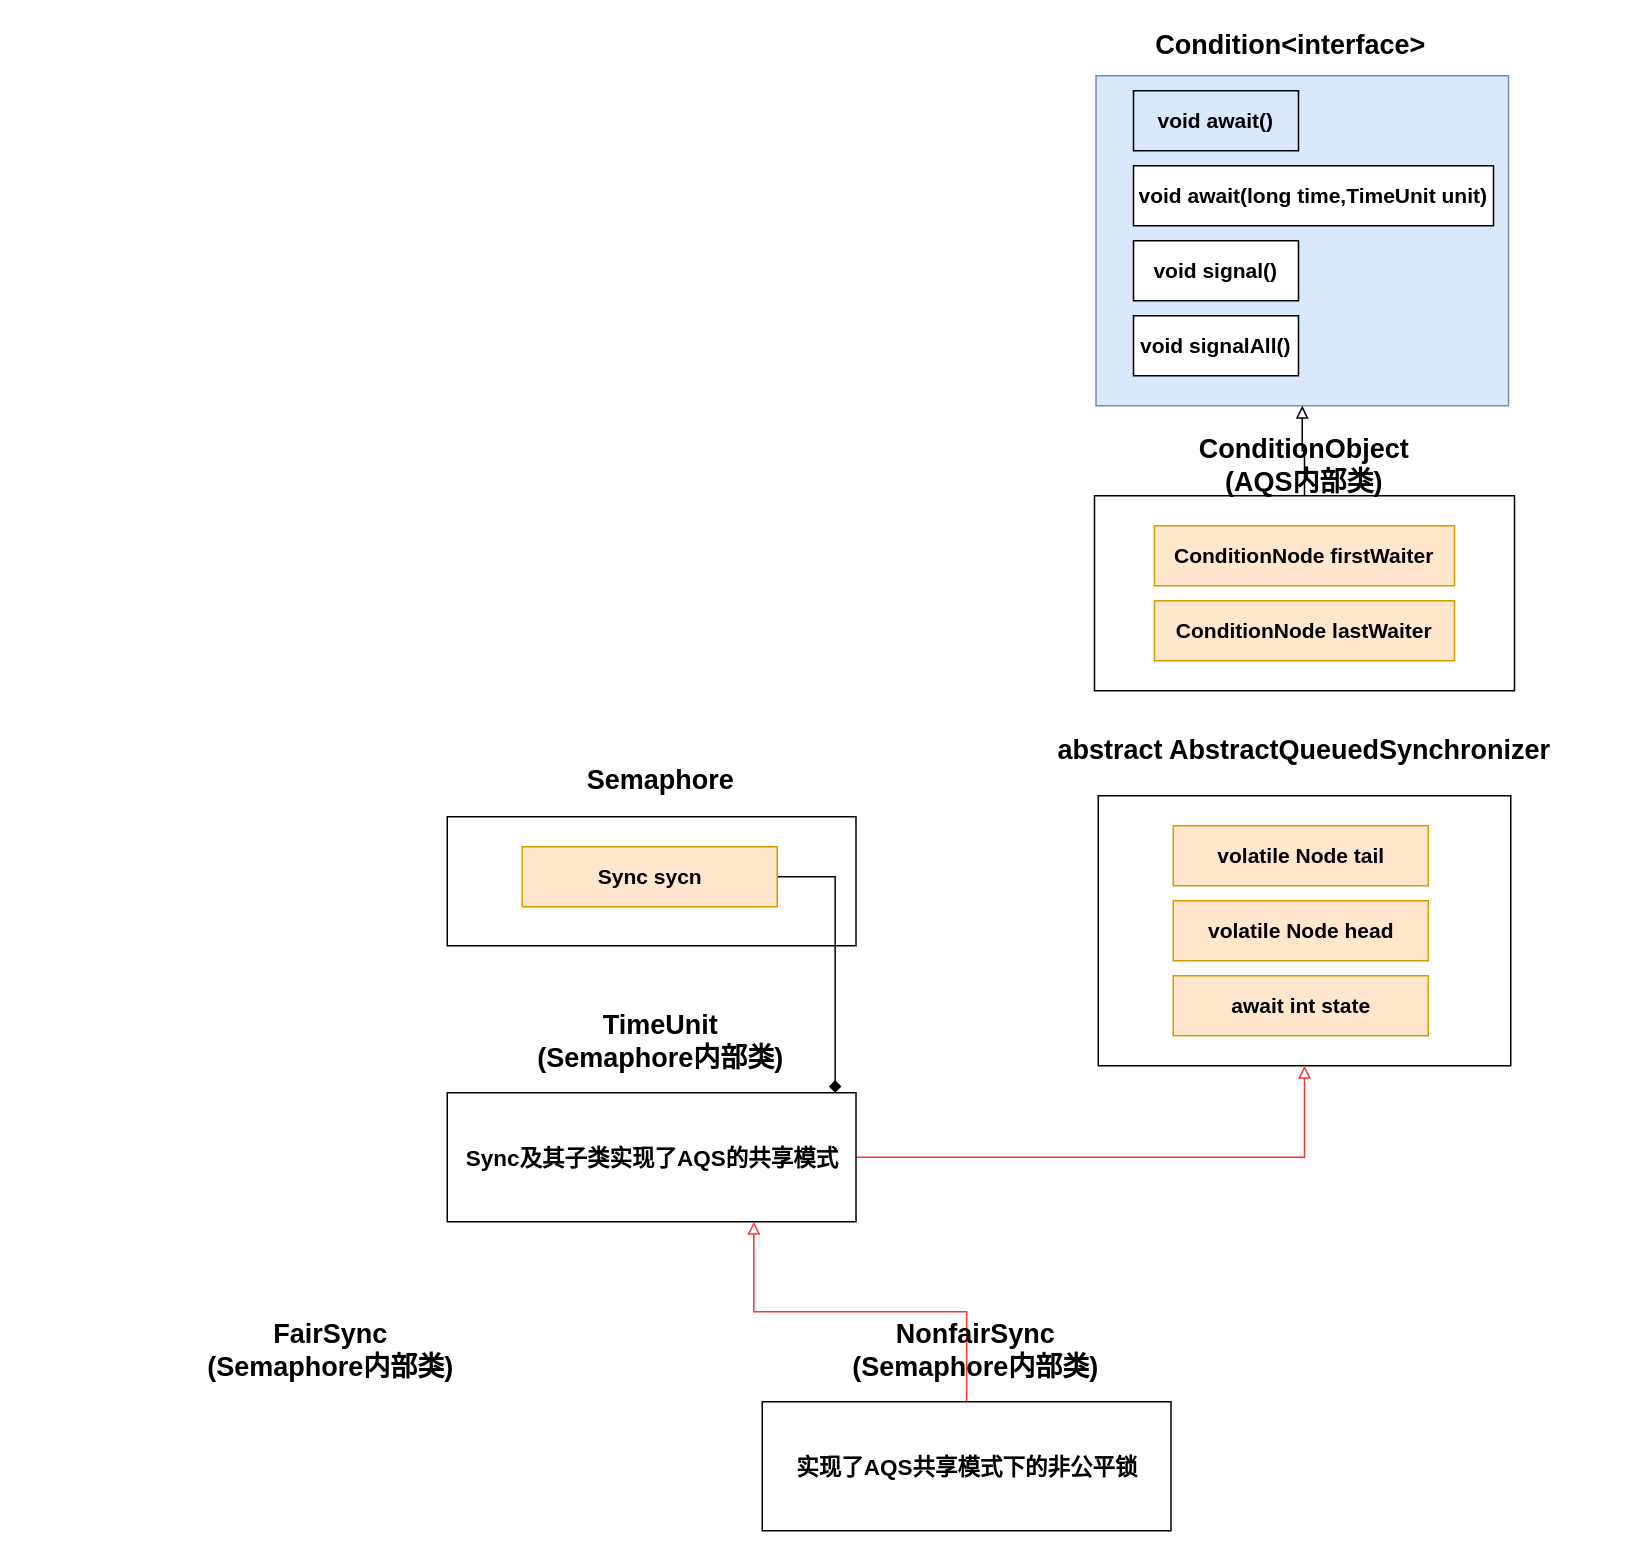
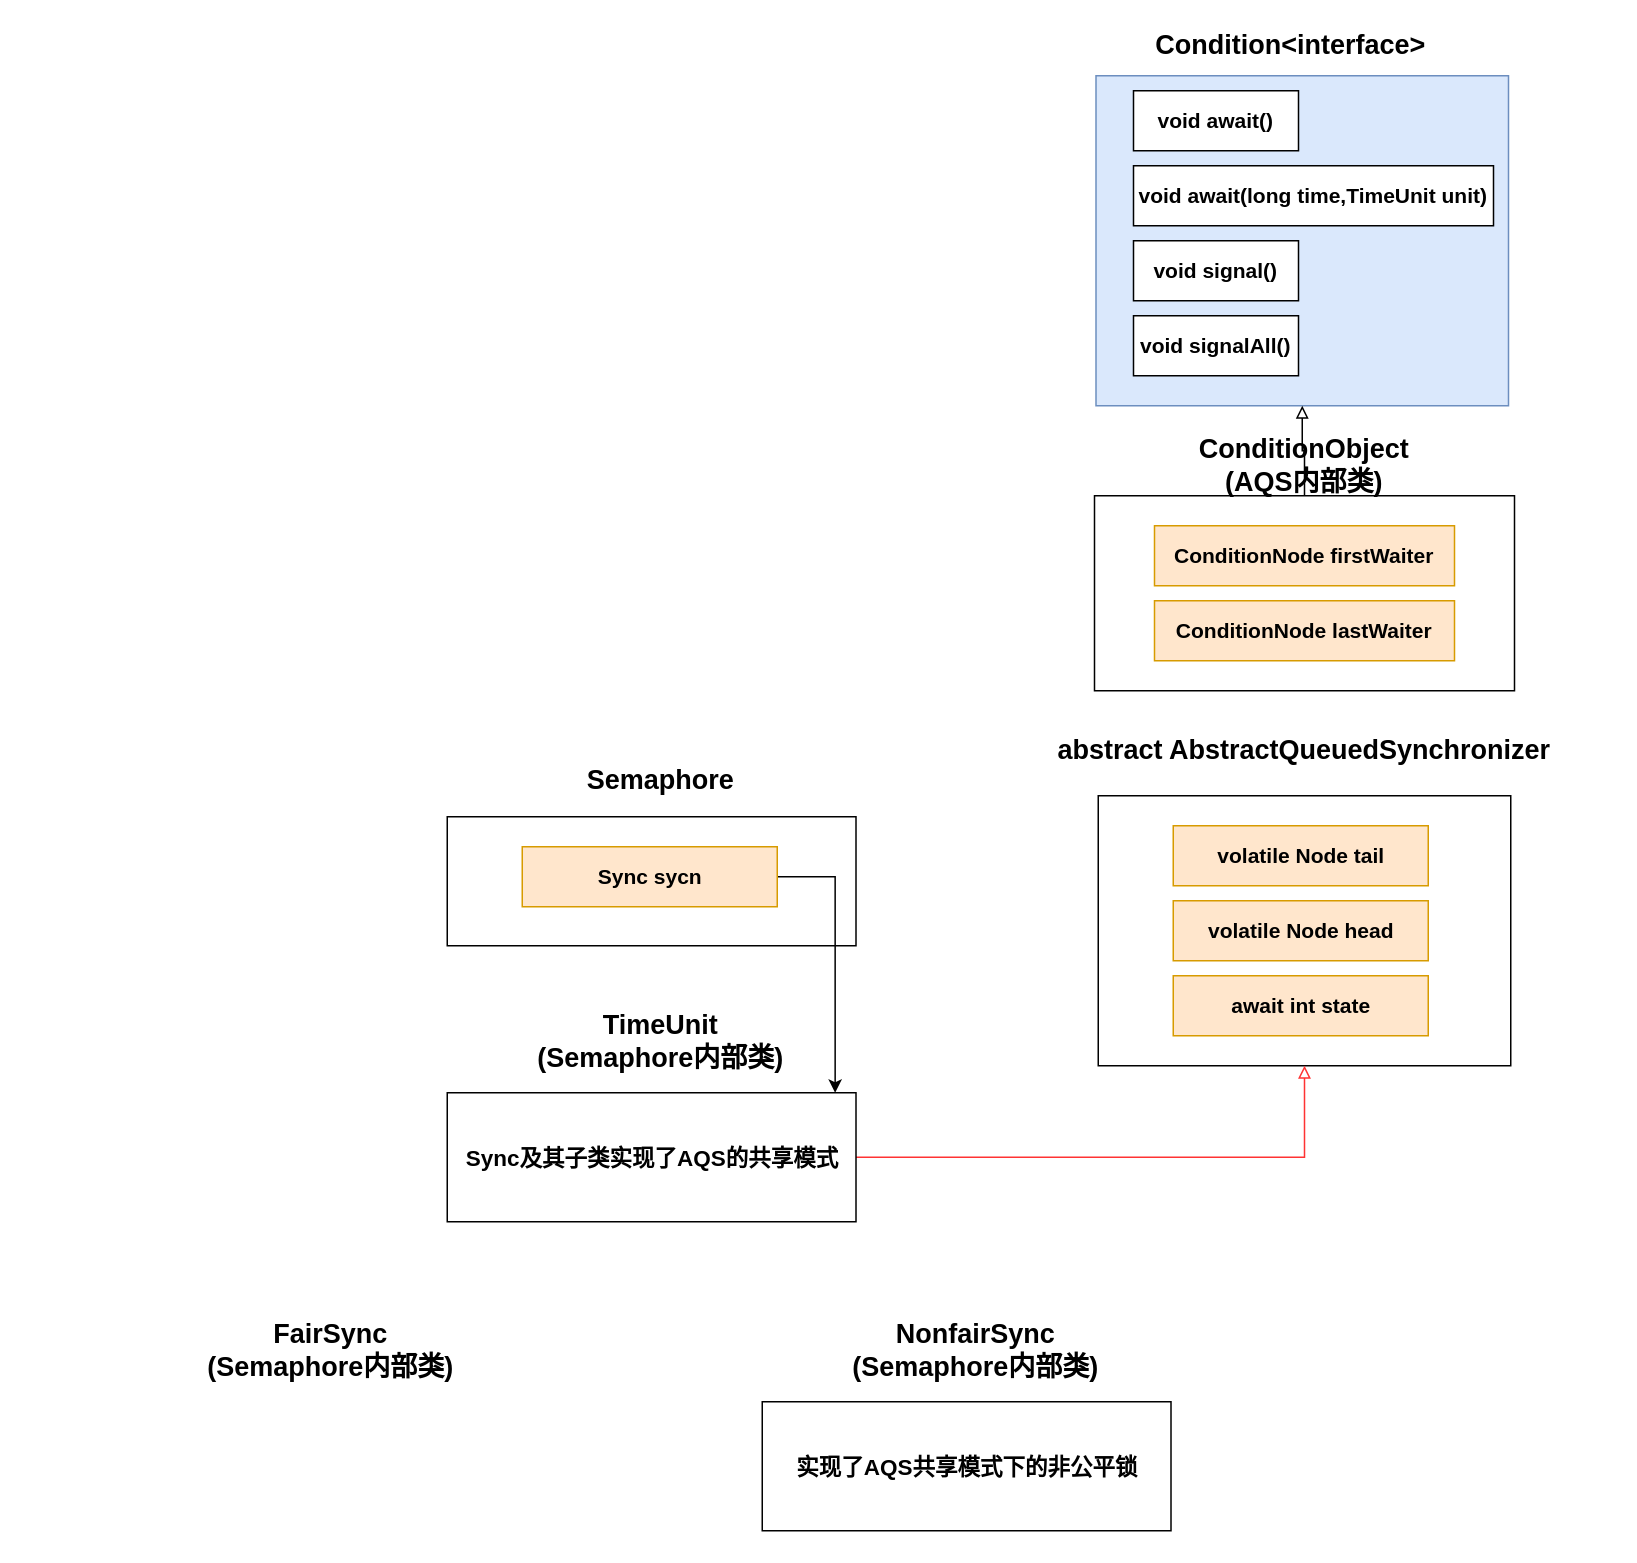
(1216, 121) -> (1216, 121)
(835, 1080) -> (835, 1081)
(867, 1312) -> none
